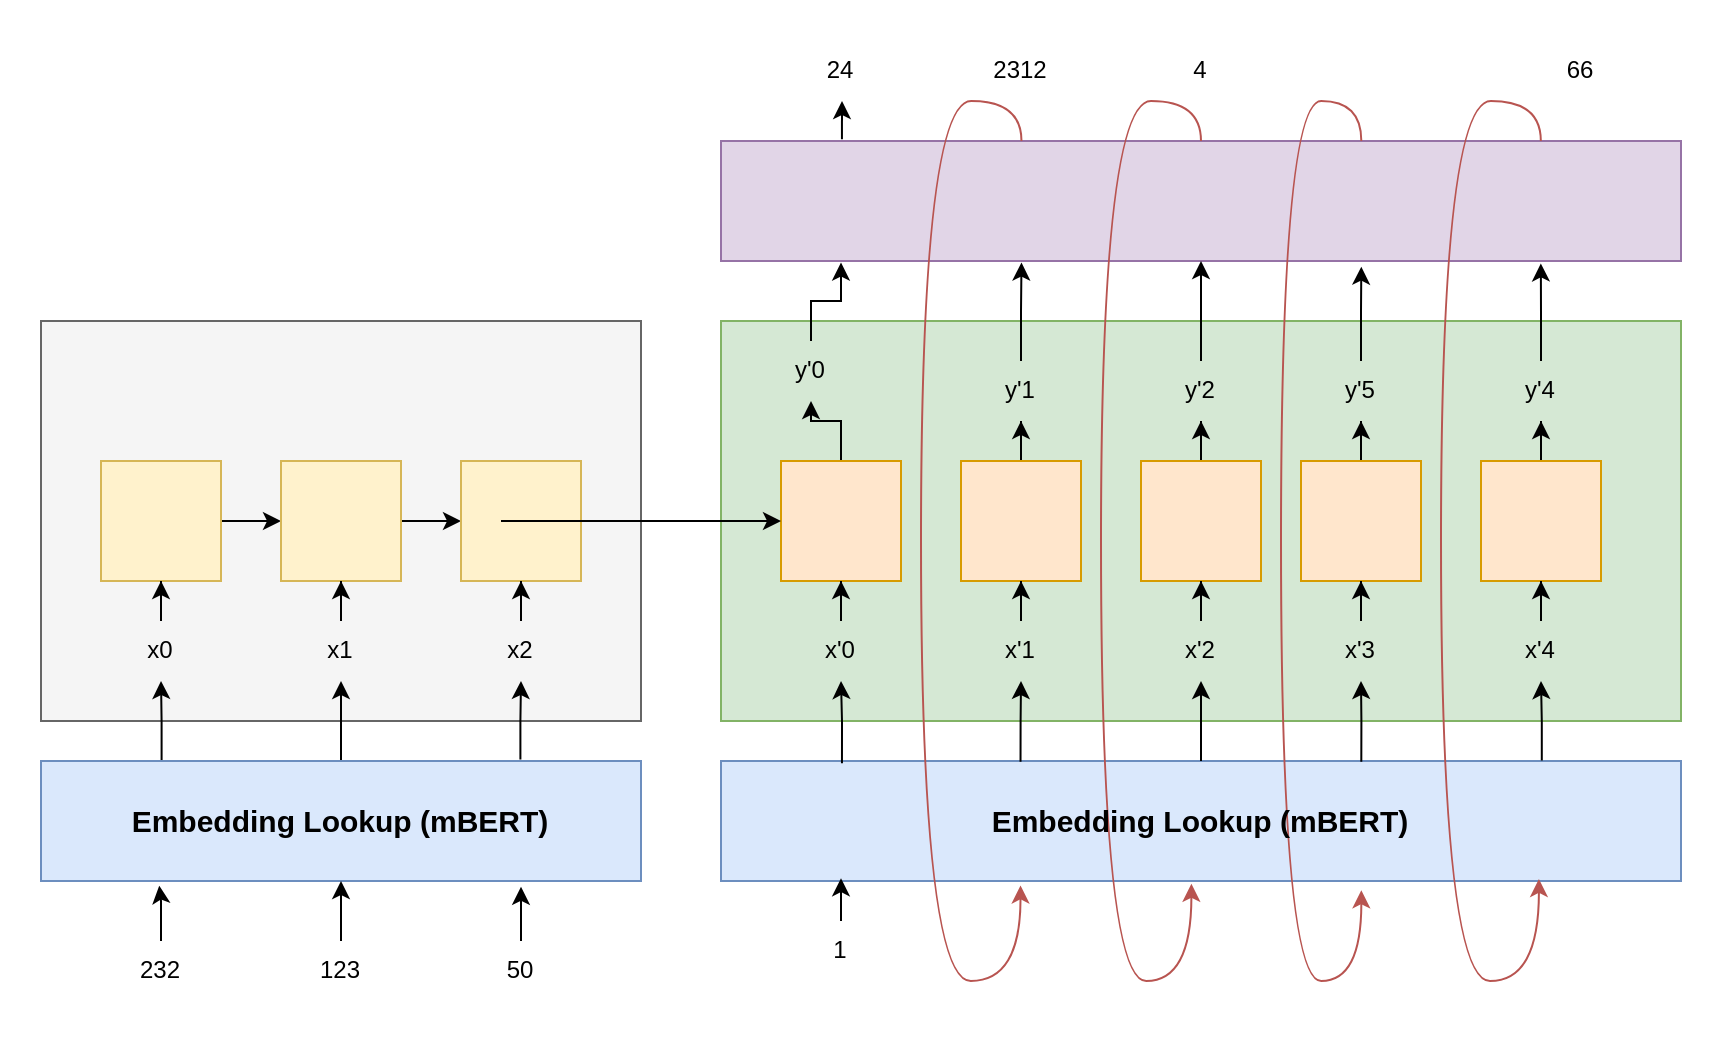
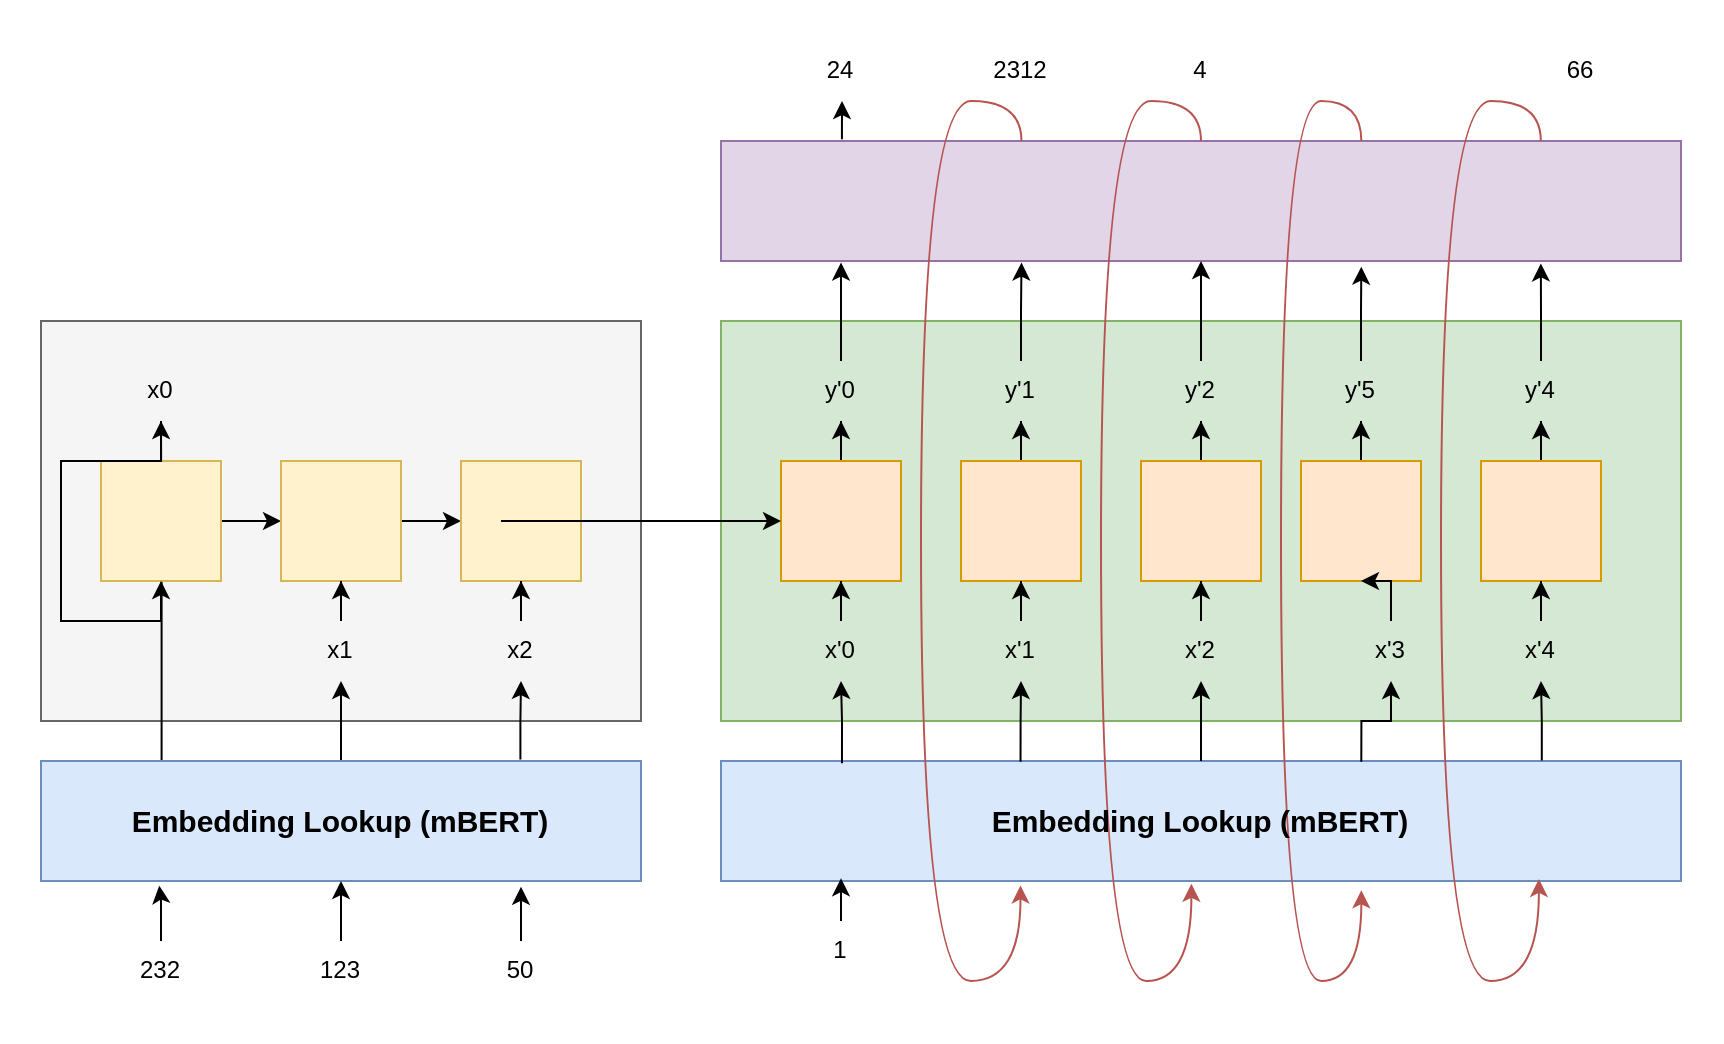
(811, 371) -> (841, 391)
(161, 651) -> (161, 391)
(1361, 651) -> (1391, 651)
